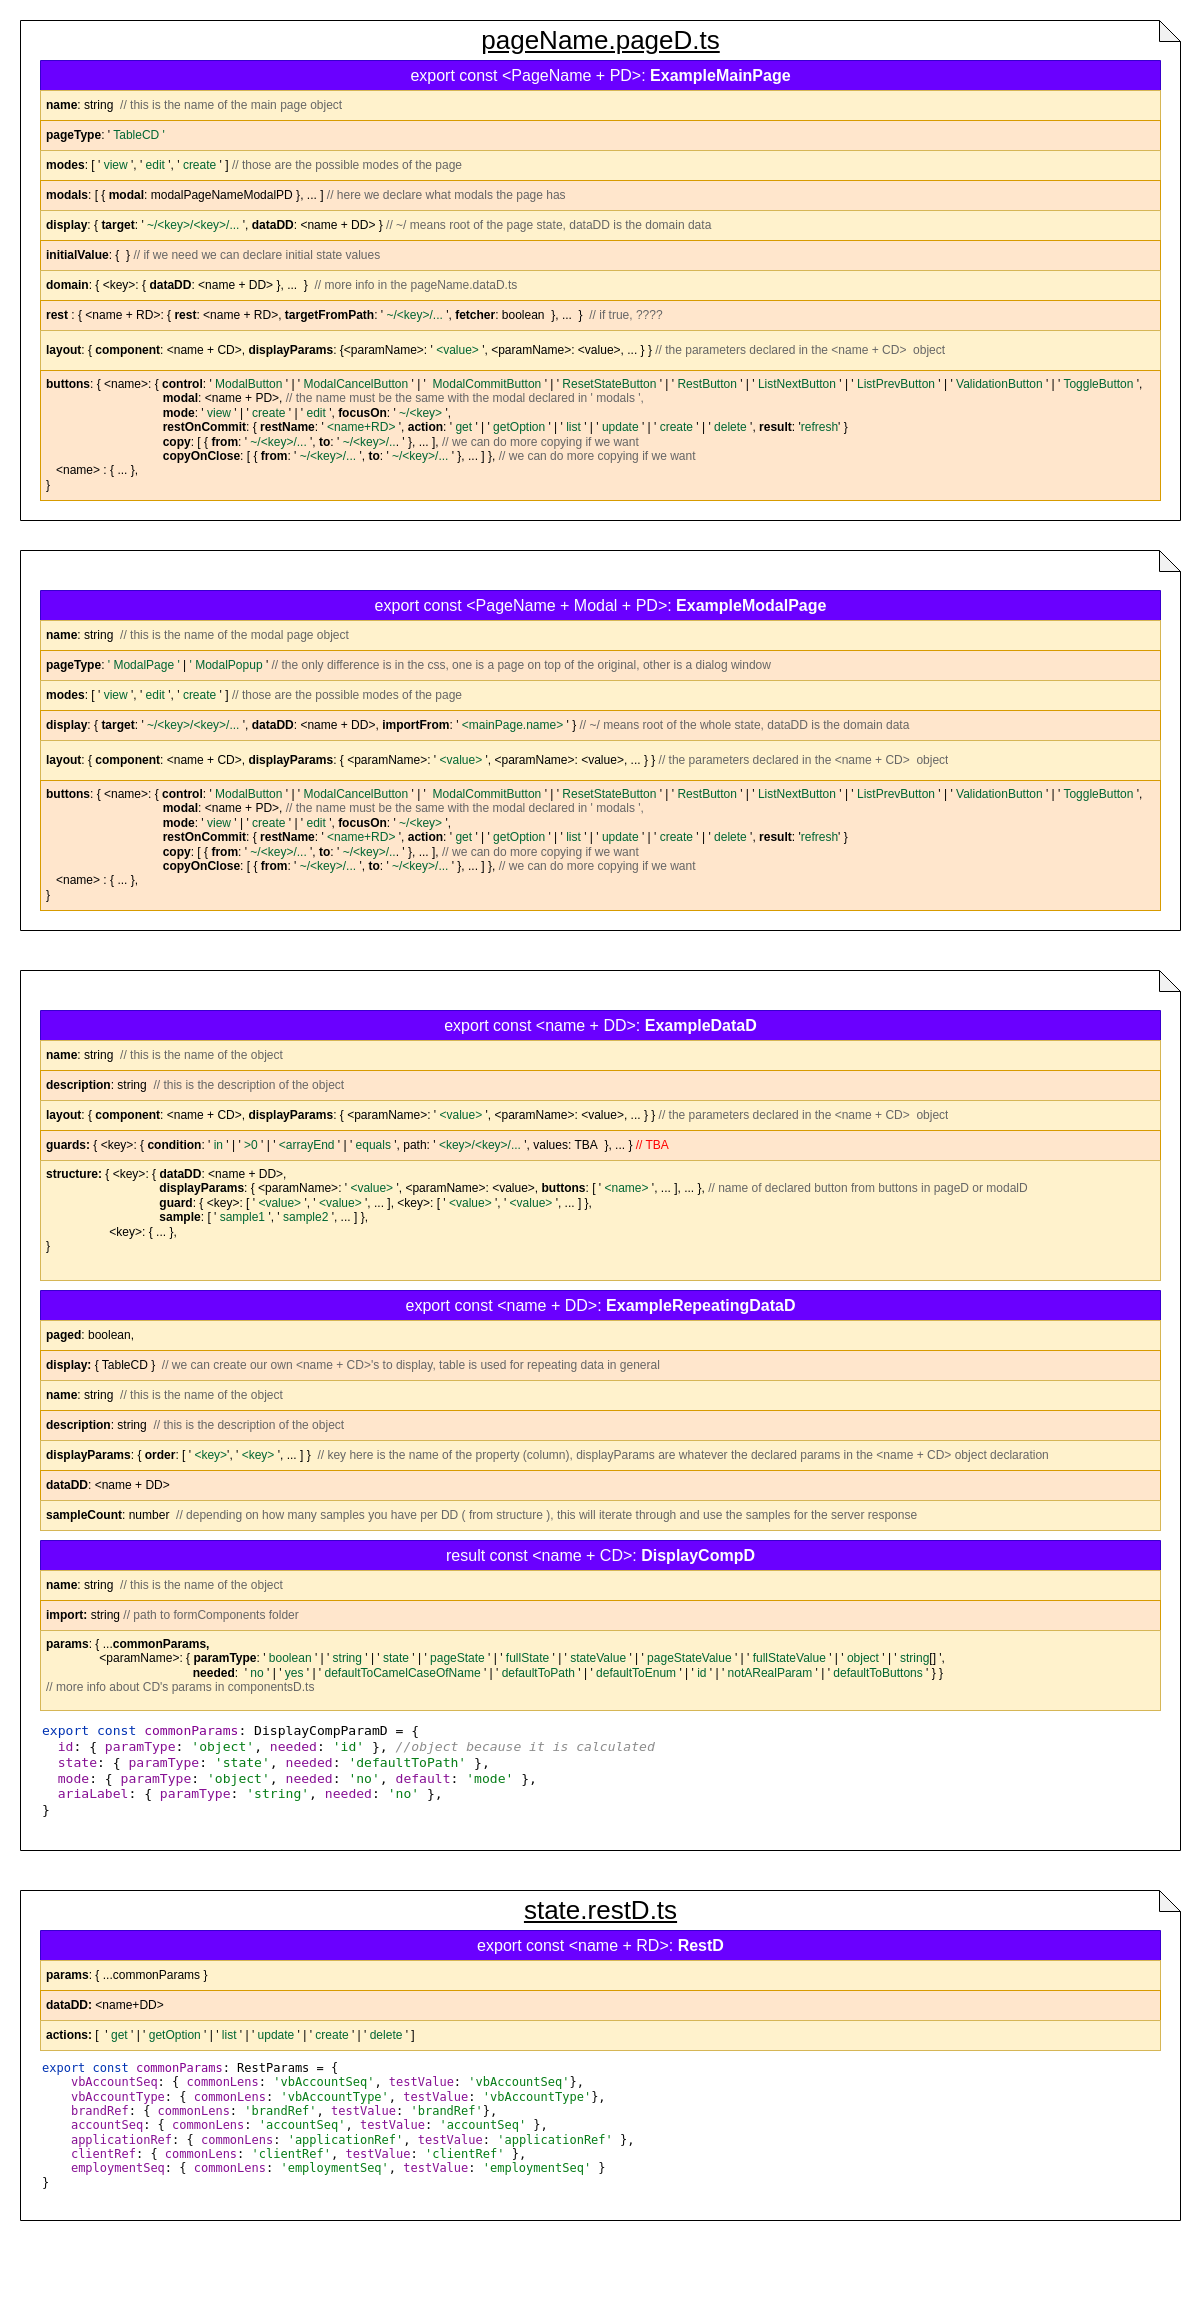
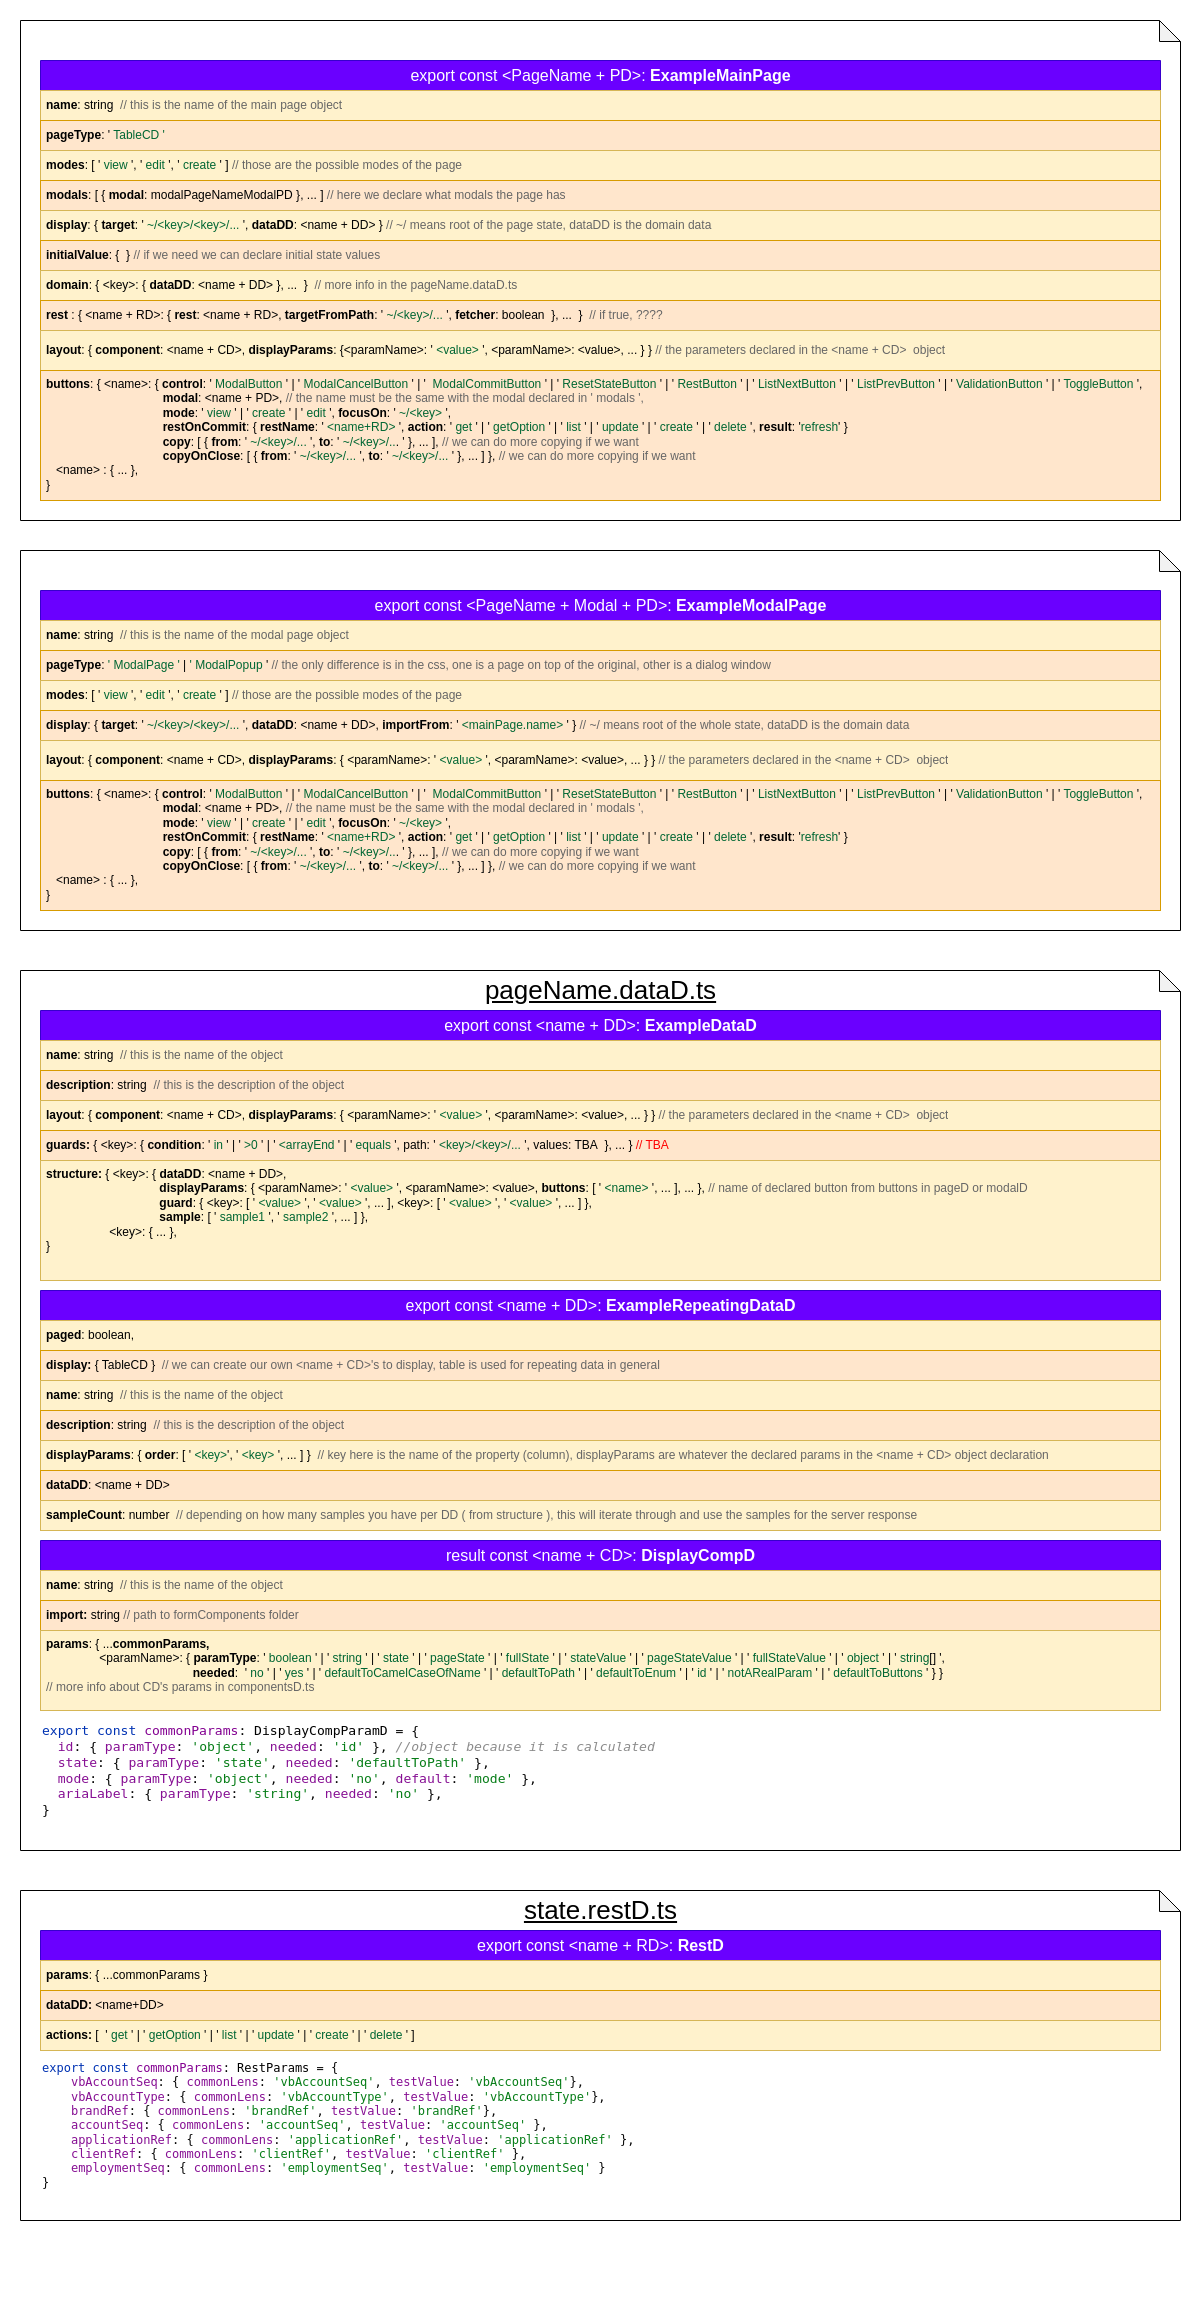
(601, 41) -> none
none -> (601, 991)
